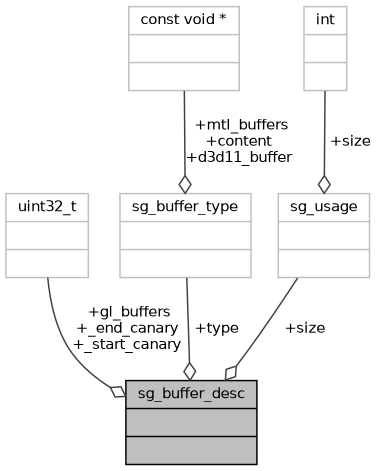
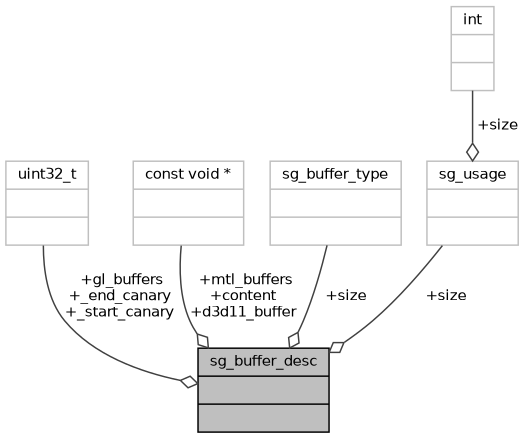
(185, 133) -> (182, 291)
(215, 329) -> (344, 297)
